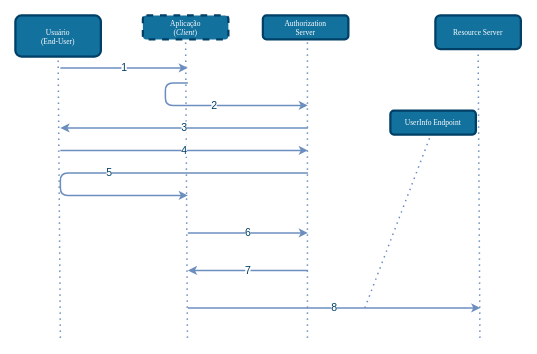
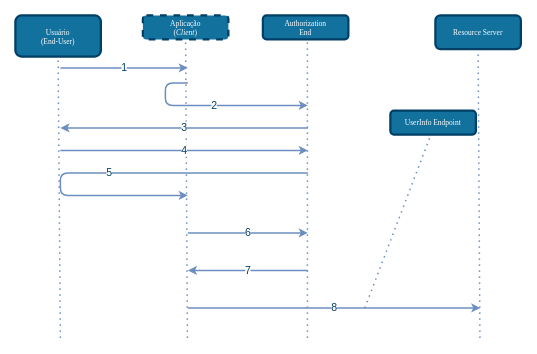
(306, 27) -> (306, 27)
